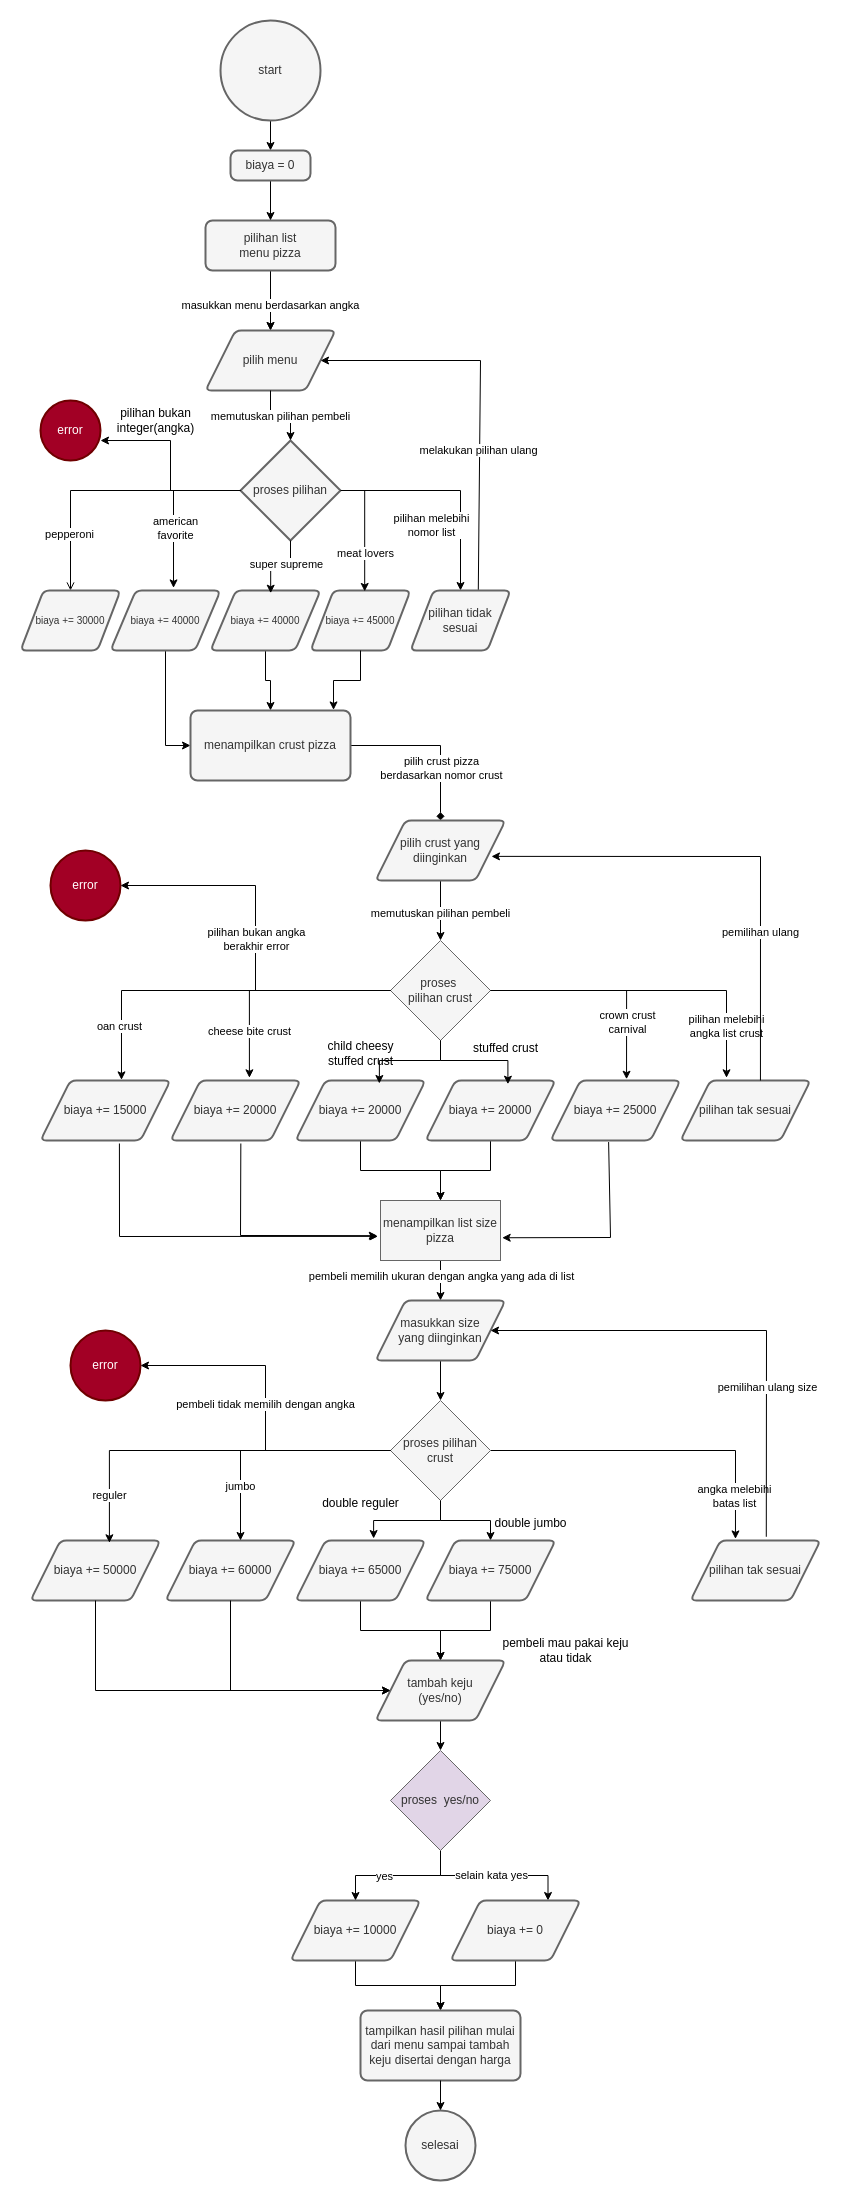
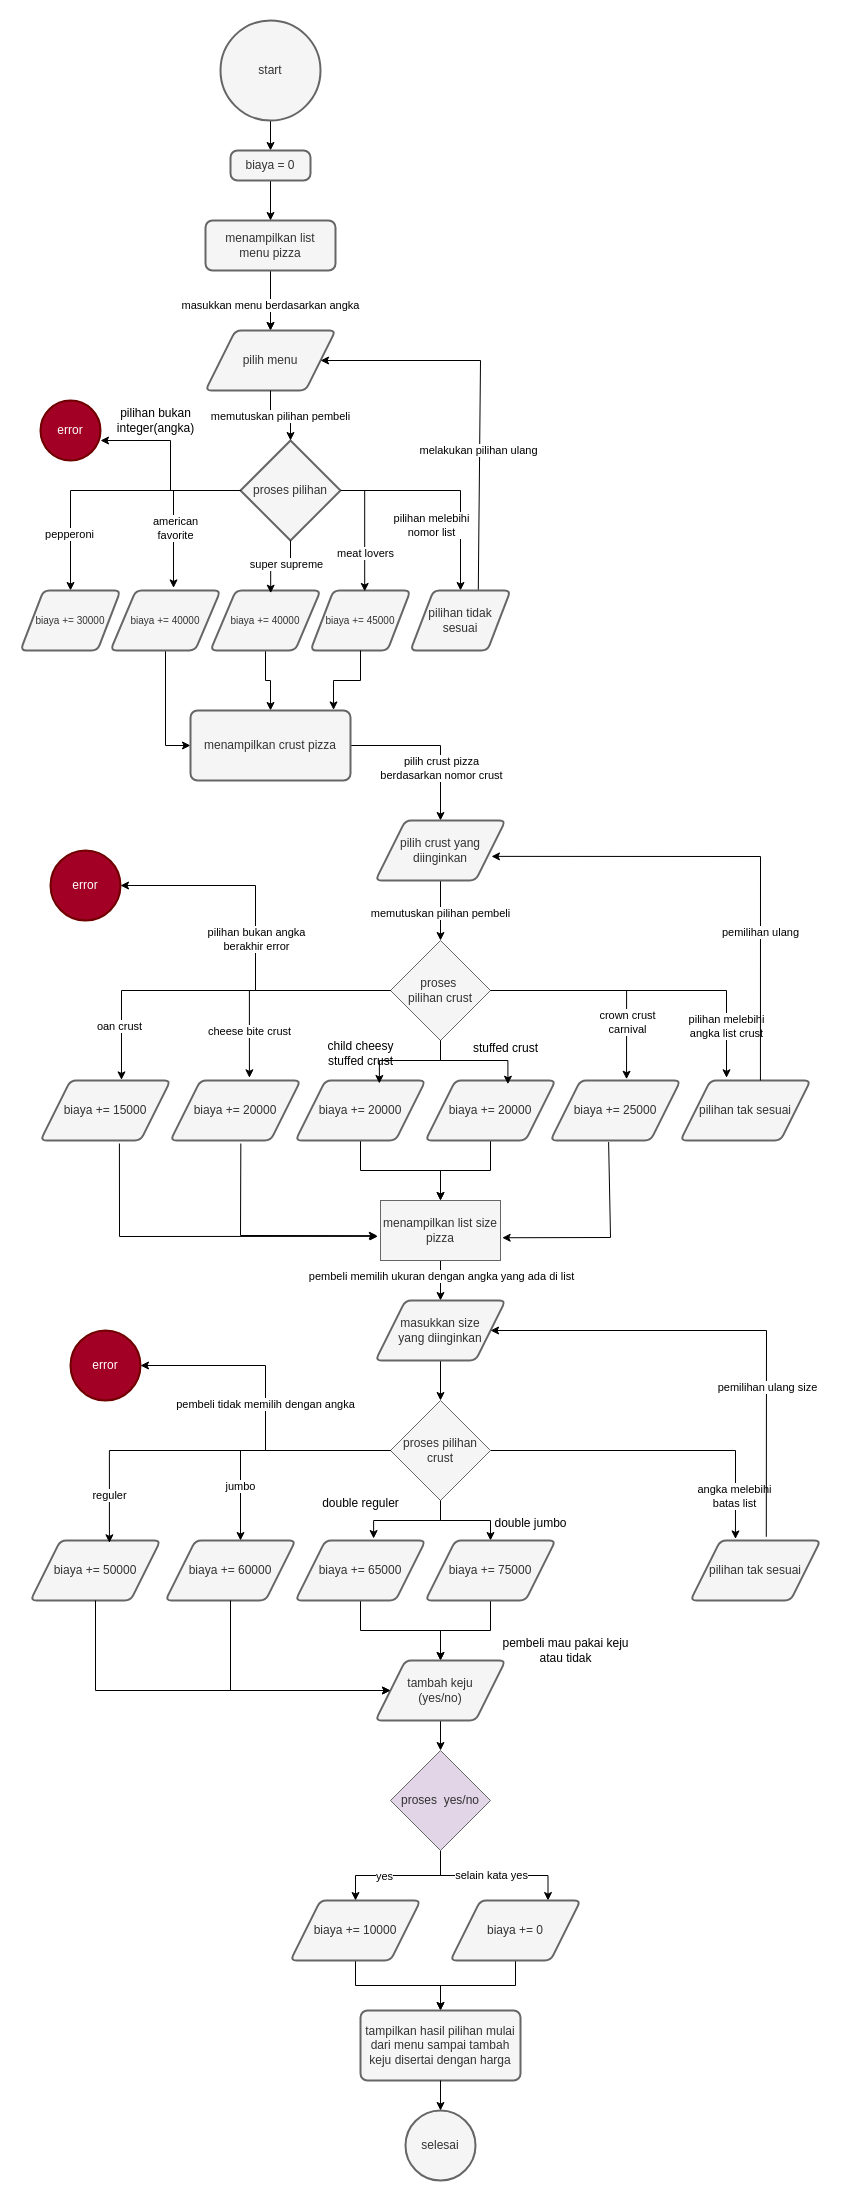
(271, 246) -> (271, 246)
(71, 584) -> (71, 582)
(441, 812) -> (441, 812)
